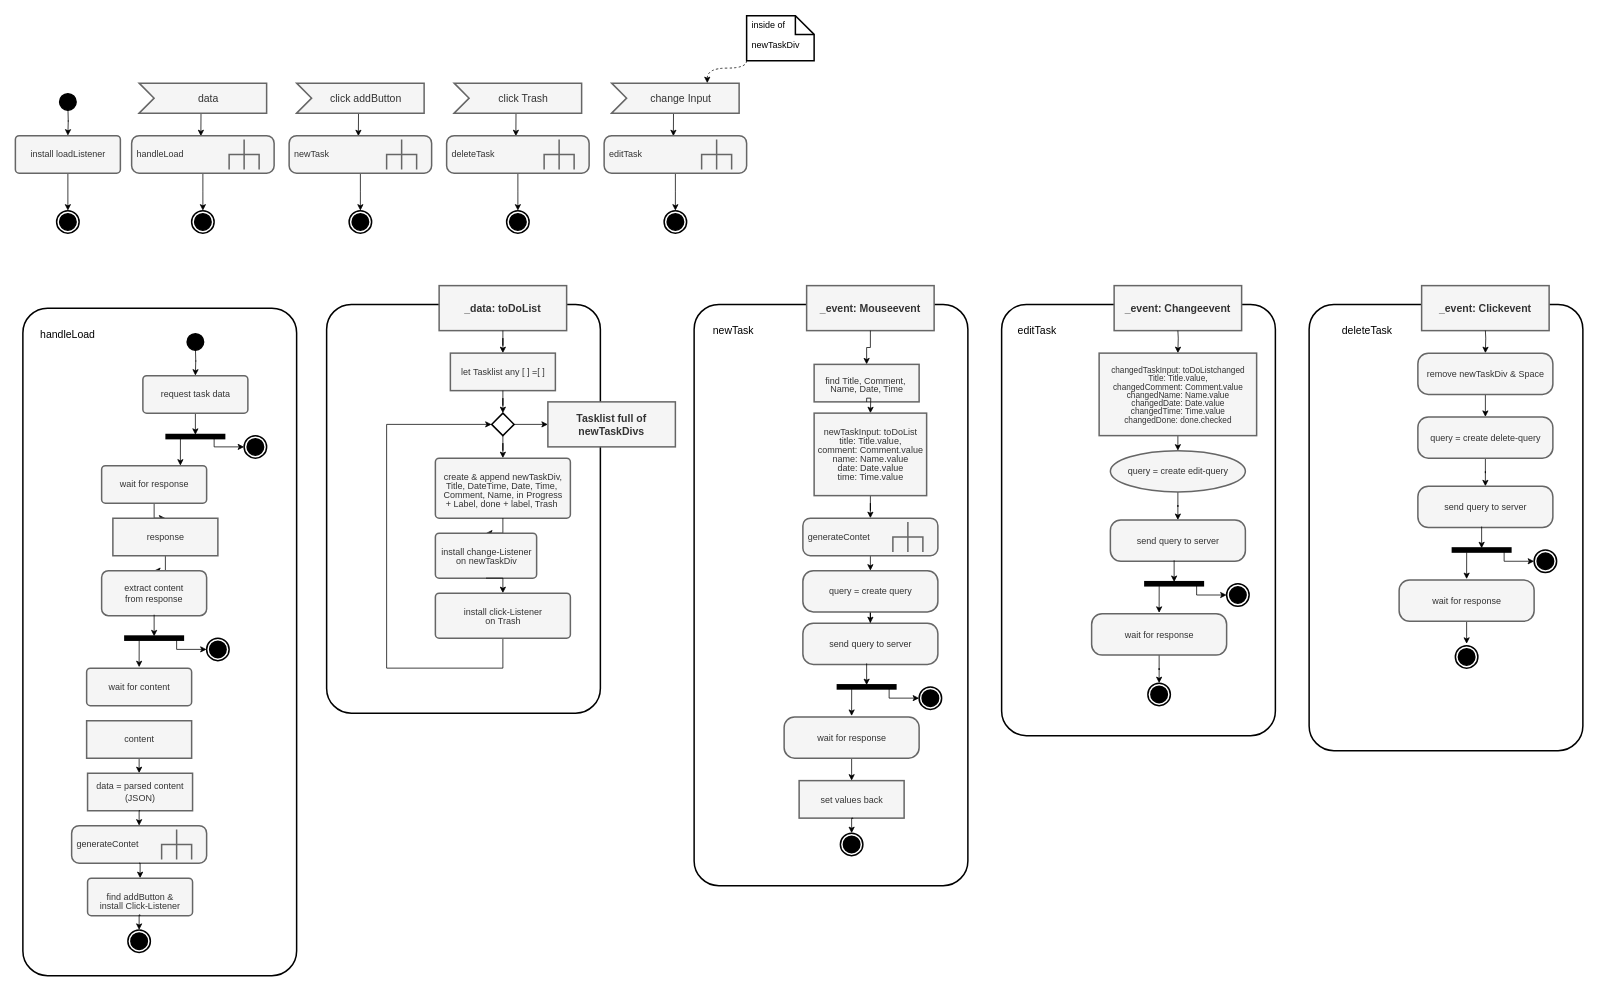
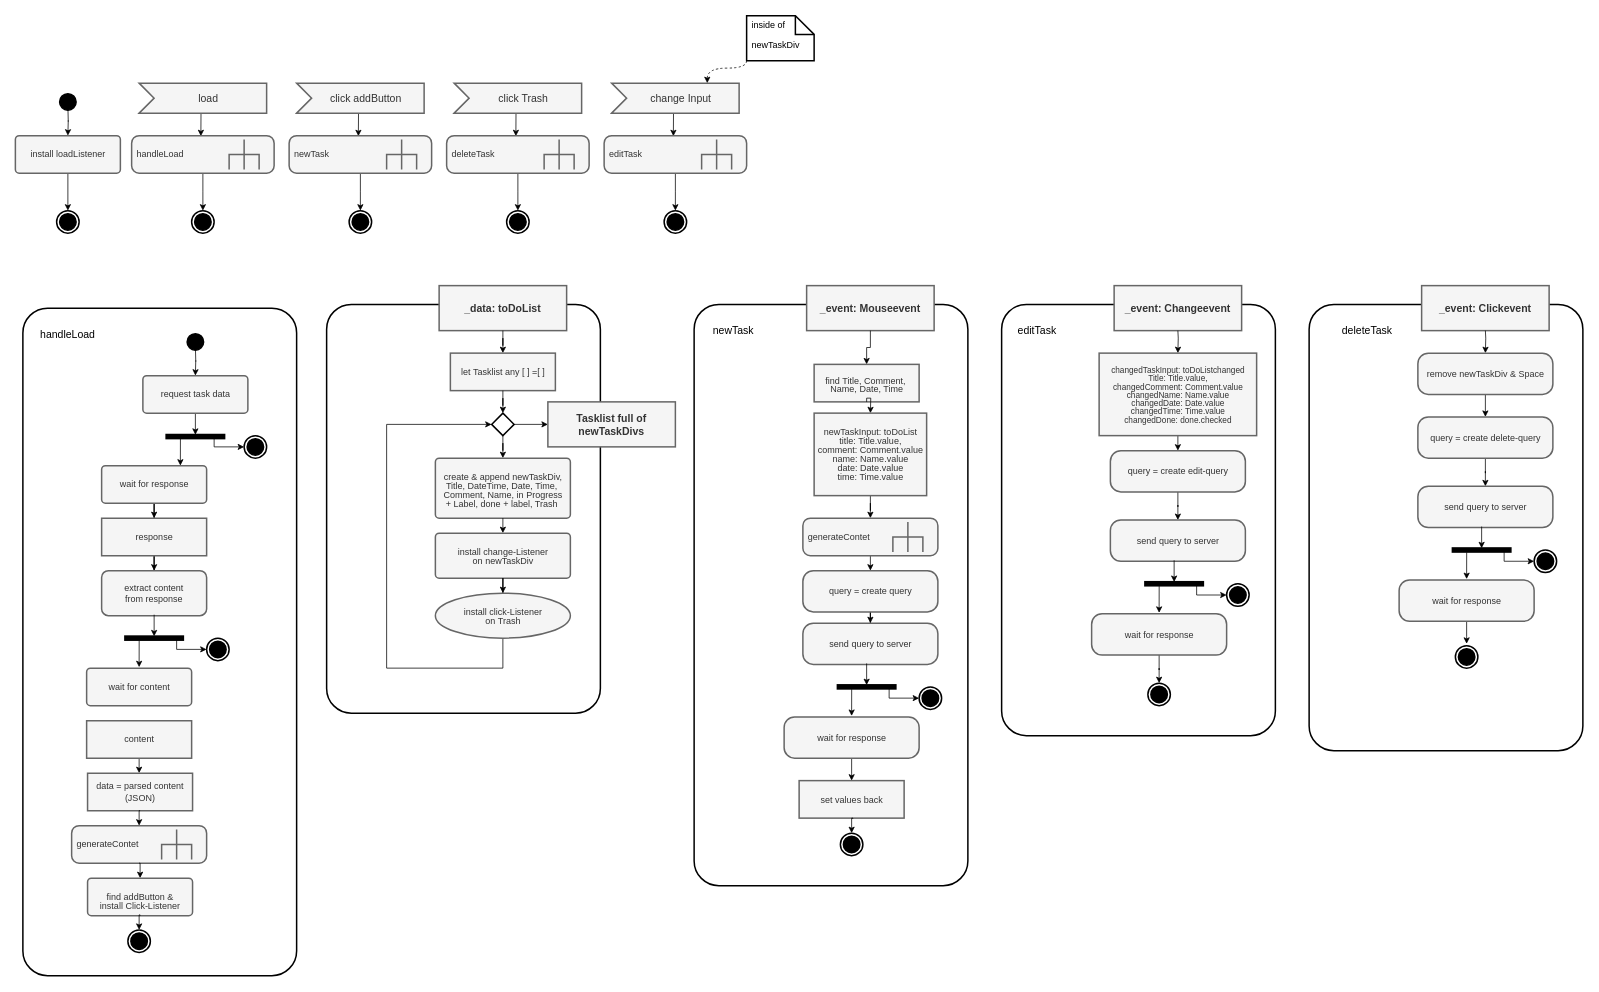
(209, 98) -> (209, 98)
(1178, 471) -> (1178, 471)
(165, 537) -> (154, 537)
(486, 555) -> (503, 555)
(503, 615) -> (503, 615)
